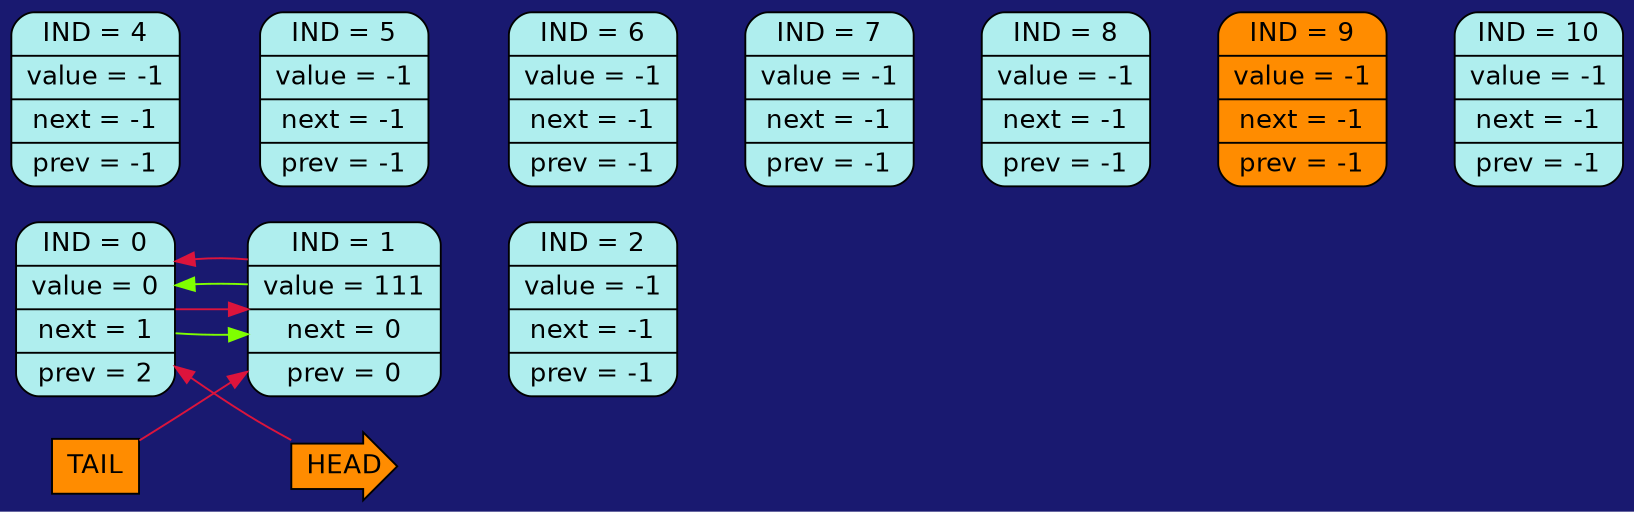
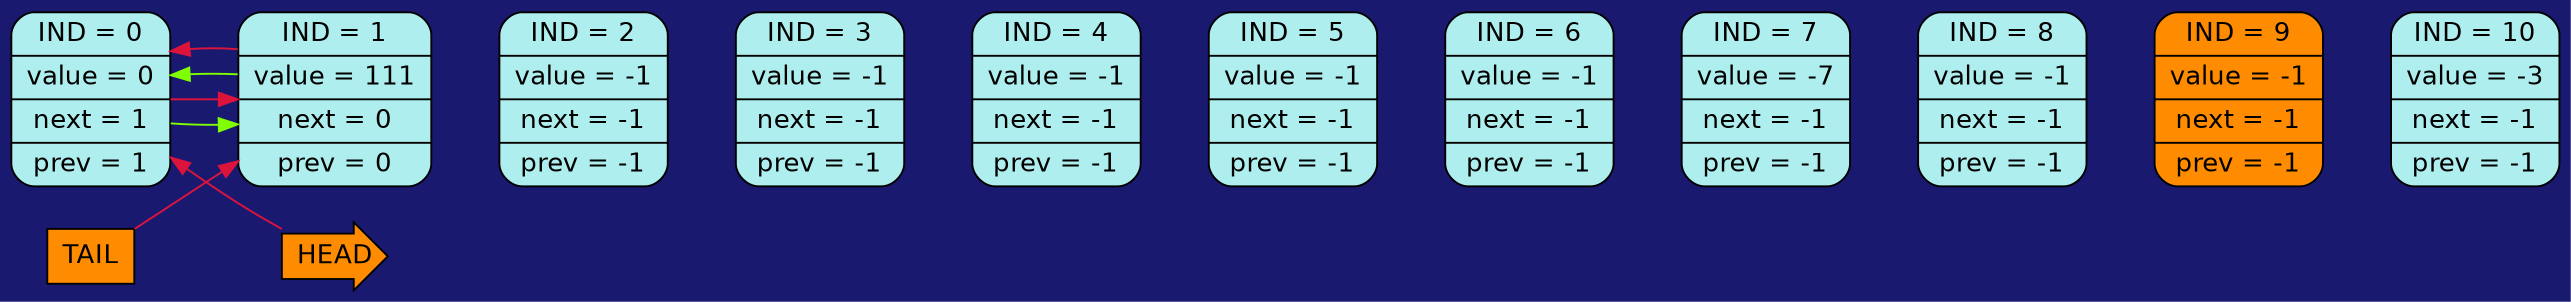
(829, 77) -> (1766, 77)
(1539, 77) -> (2475, 77)
none -> (820, 99)
(96, 374) -> (91, 164)
